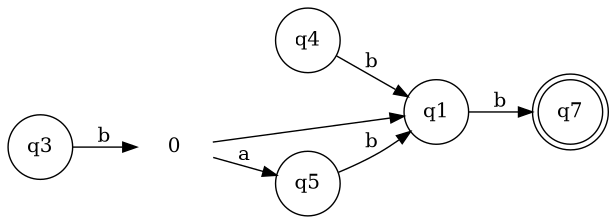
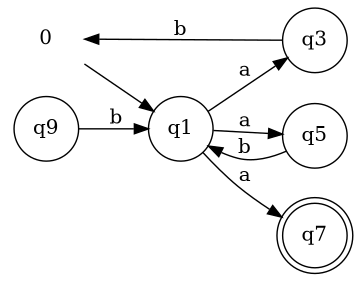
(308, 40) -> (46, 129)
none -> (242, 89)
(501, 101) -> (245, 176)
(238, 164) -> (241, 132)
